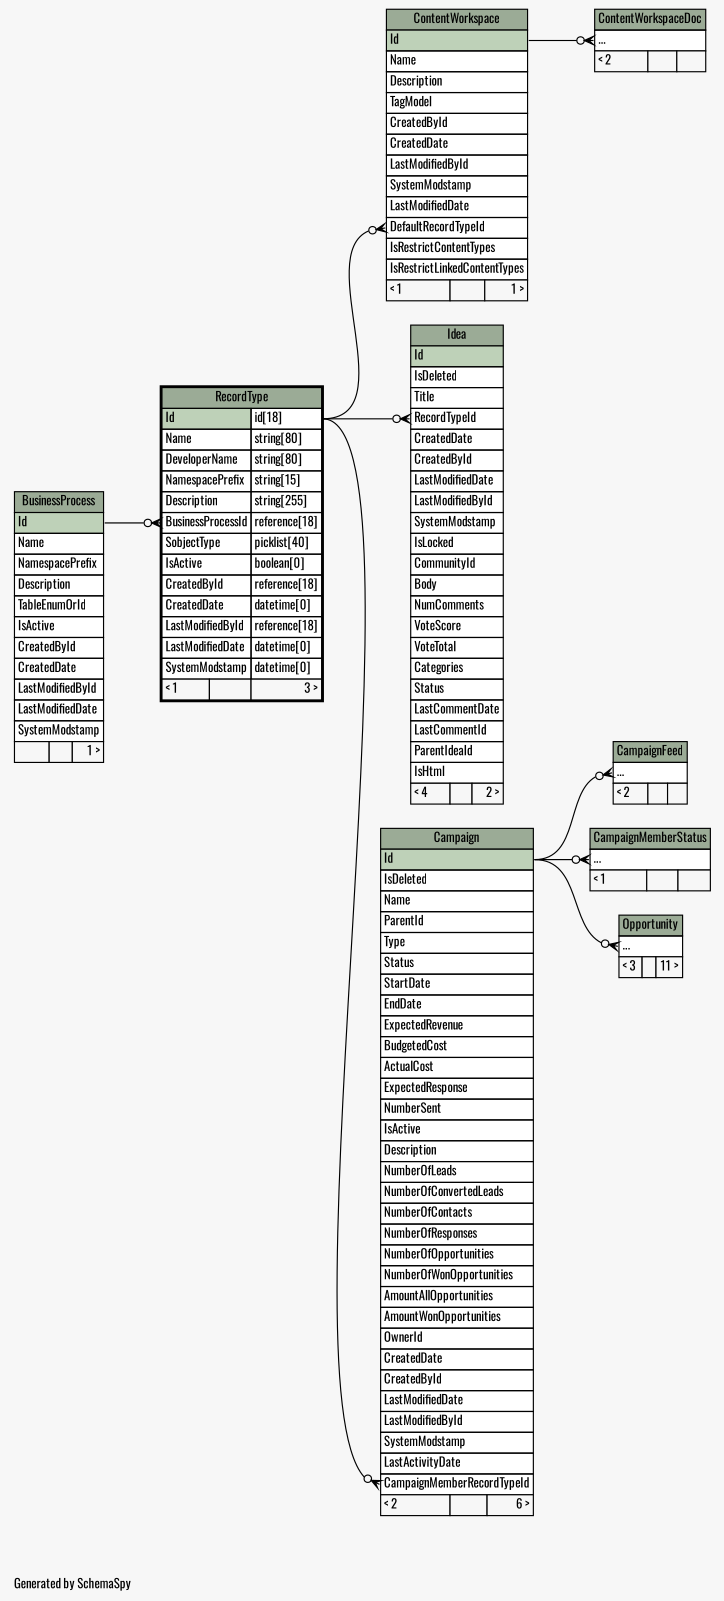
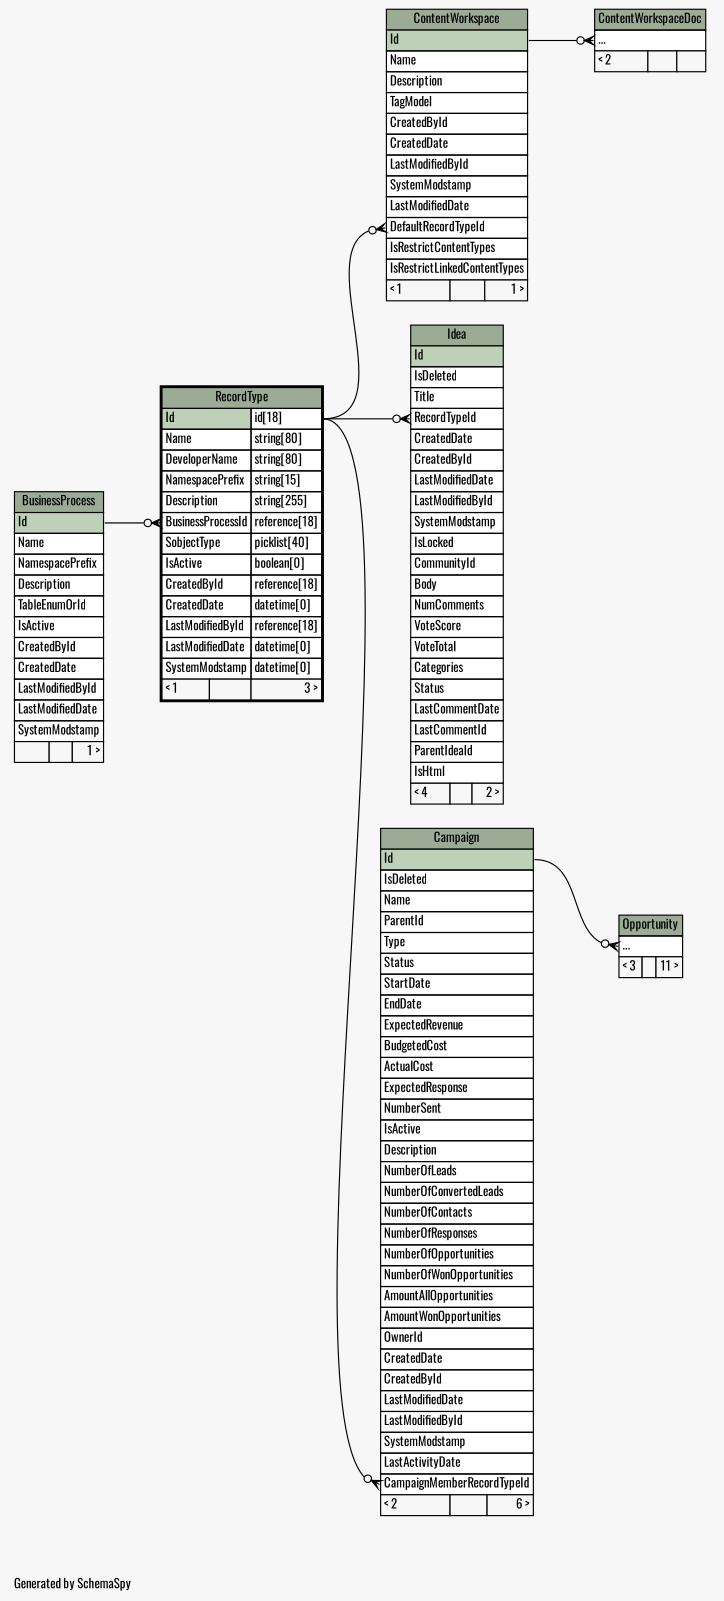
(650, 773) -> none
(650, 860) -> none
